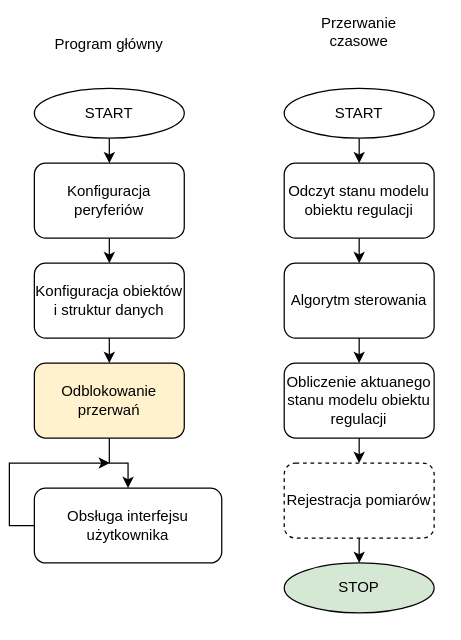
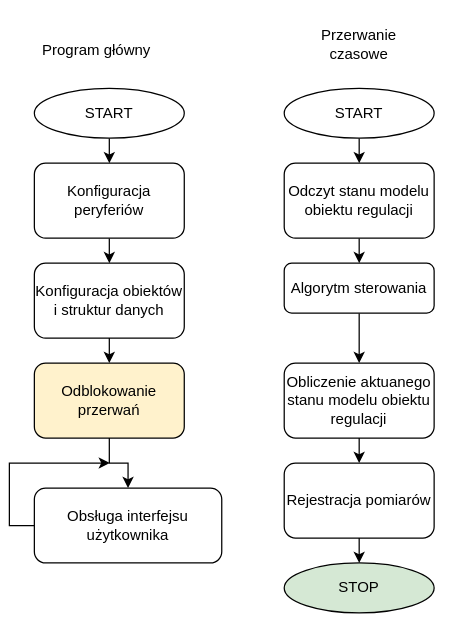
(359, 32) -> (359, 44)
(109, 44) -> (97, 51)
(359, 301) -> (359, 288)
(359, 501) -> (359, 501)
